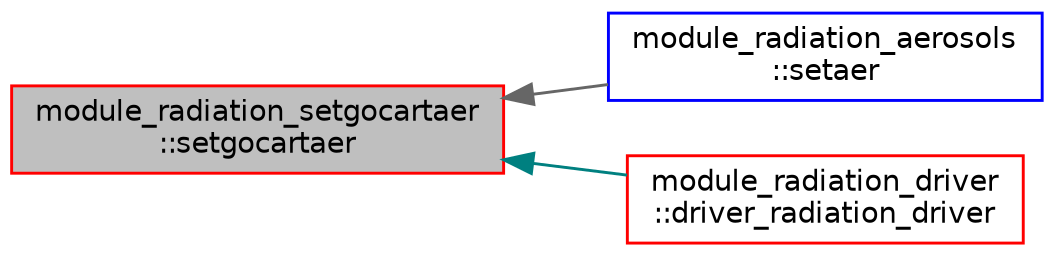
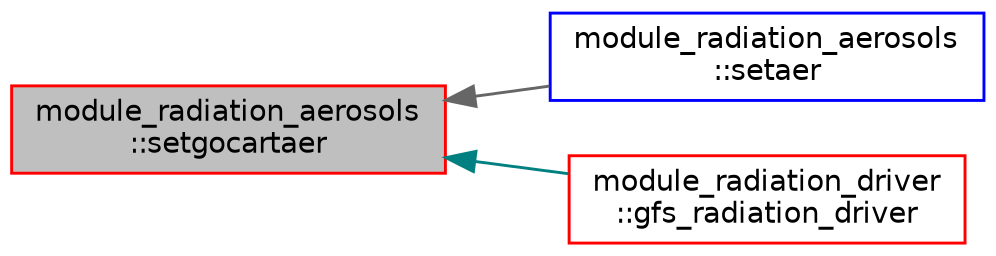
(258, 130) -> (229, 130)
(825, 199) -> (767, 199)
